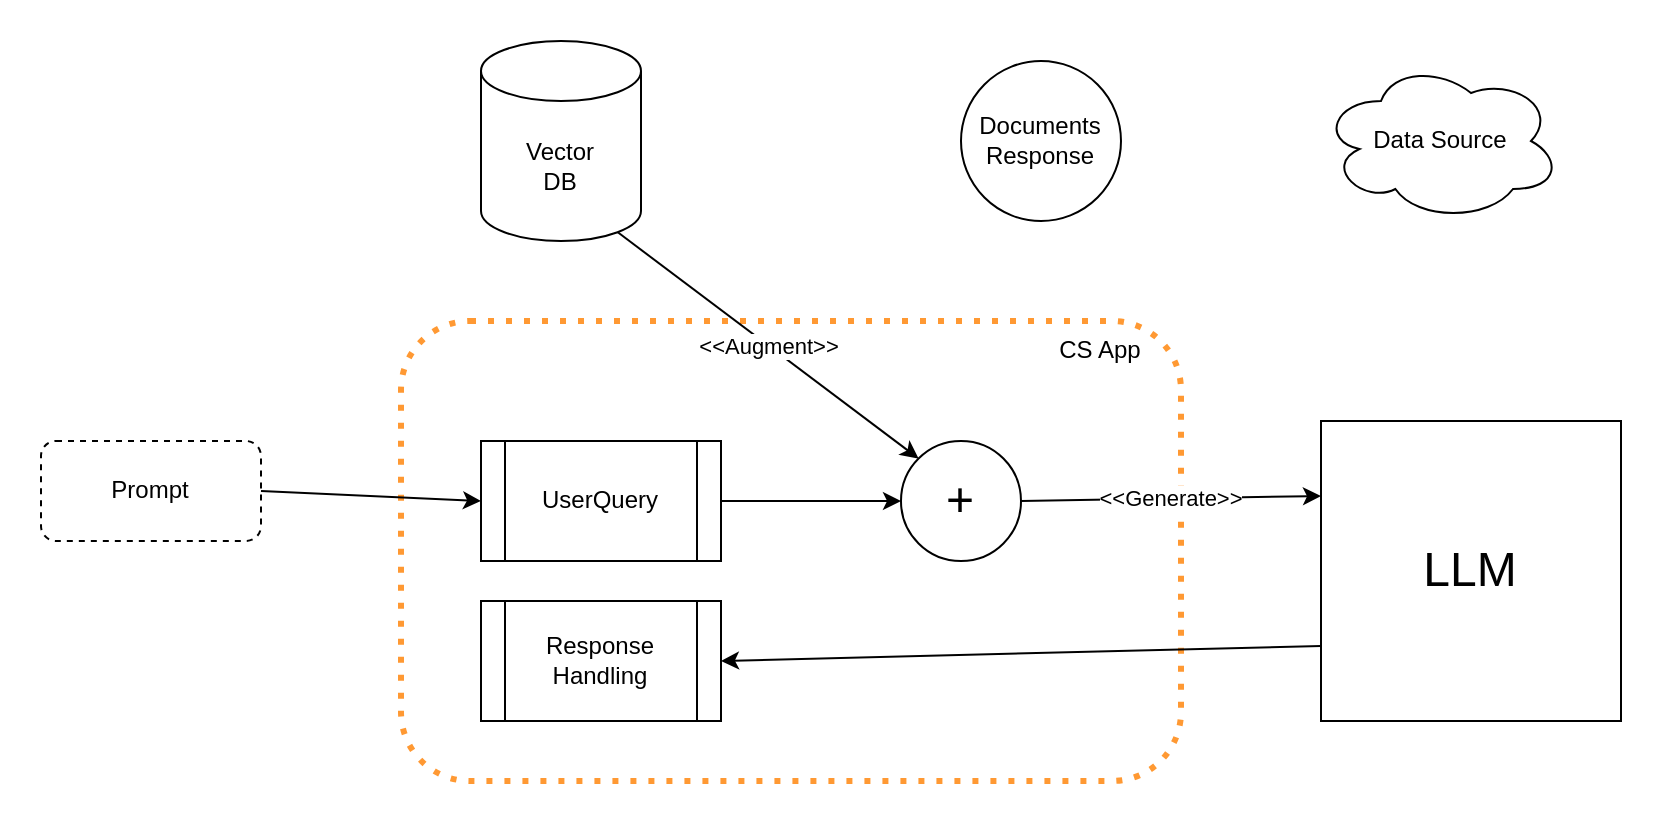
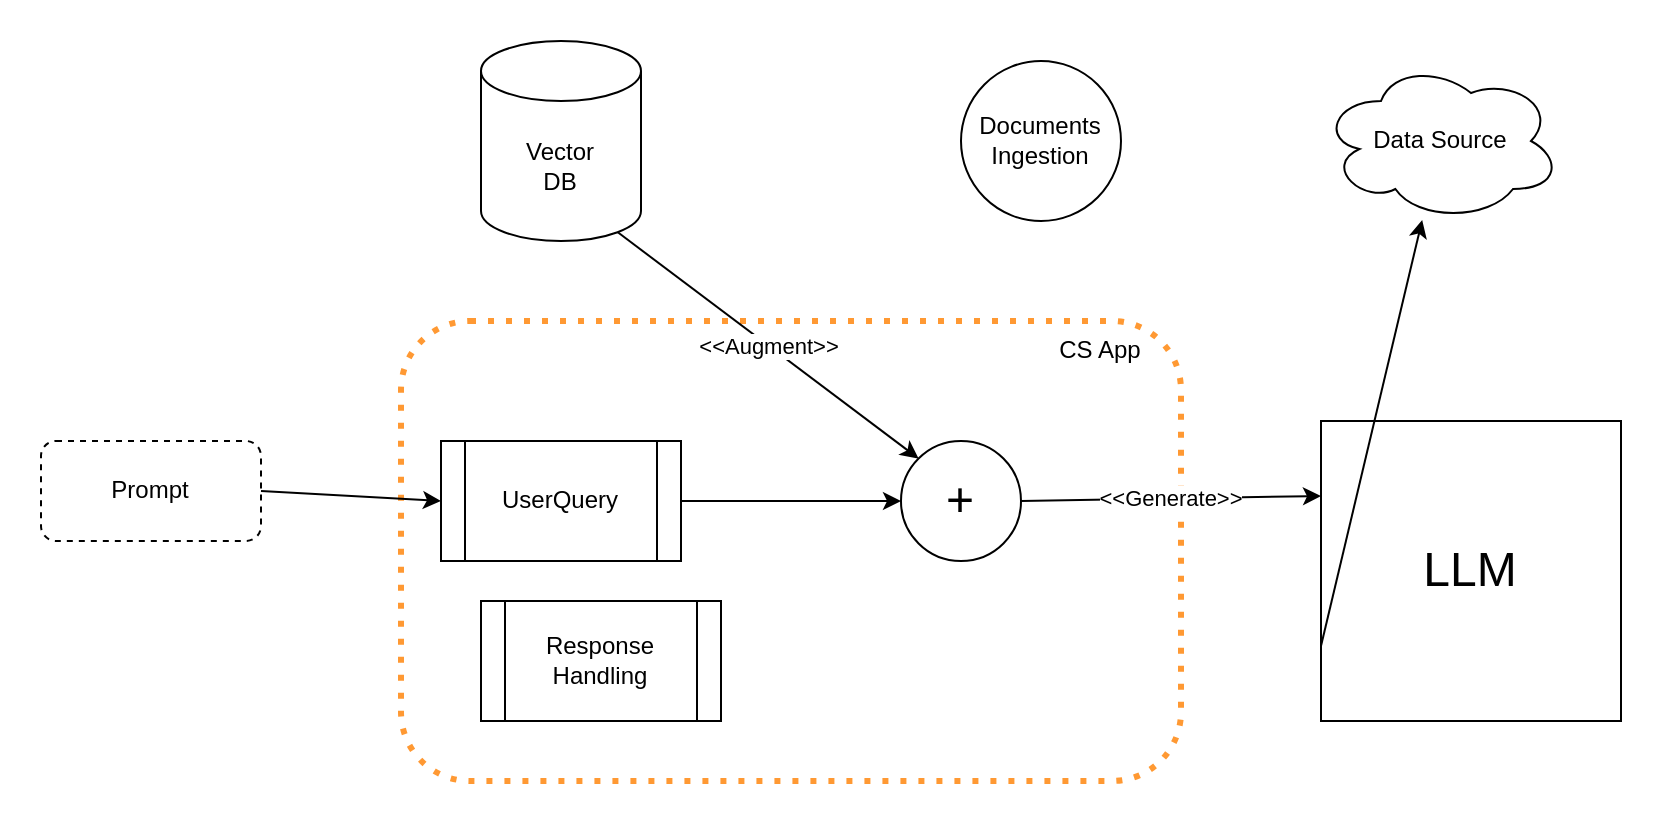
(1041, 141) -> (1041, 141)
(601, 501) -> (561, 501)
(1028, 653) -> (1370, 440)
